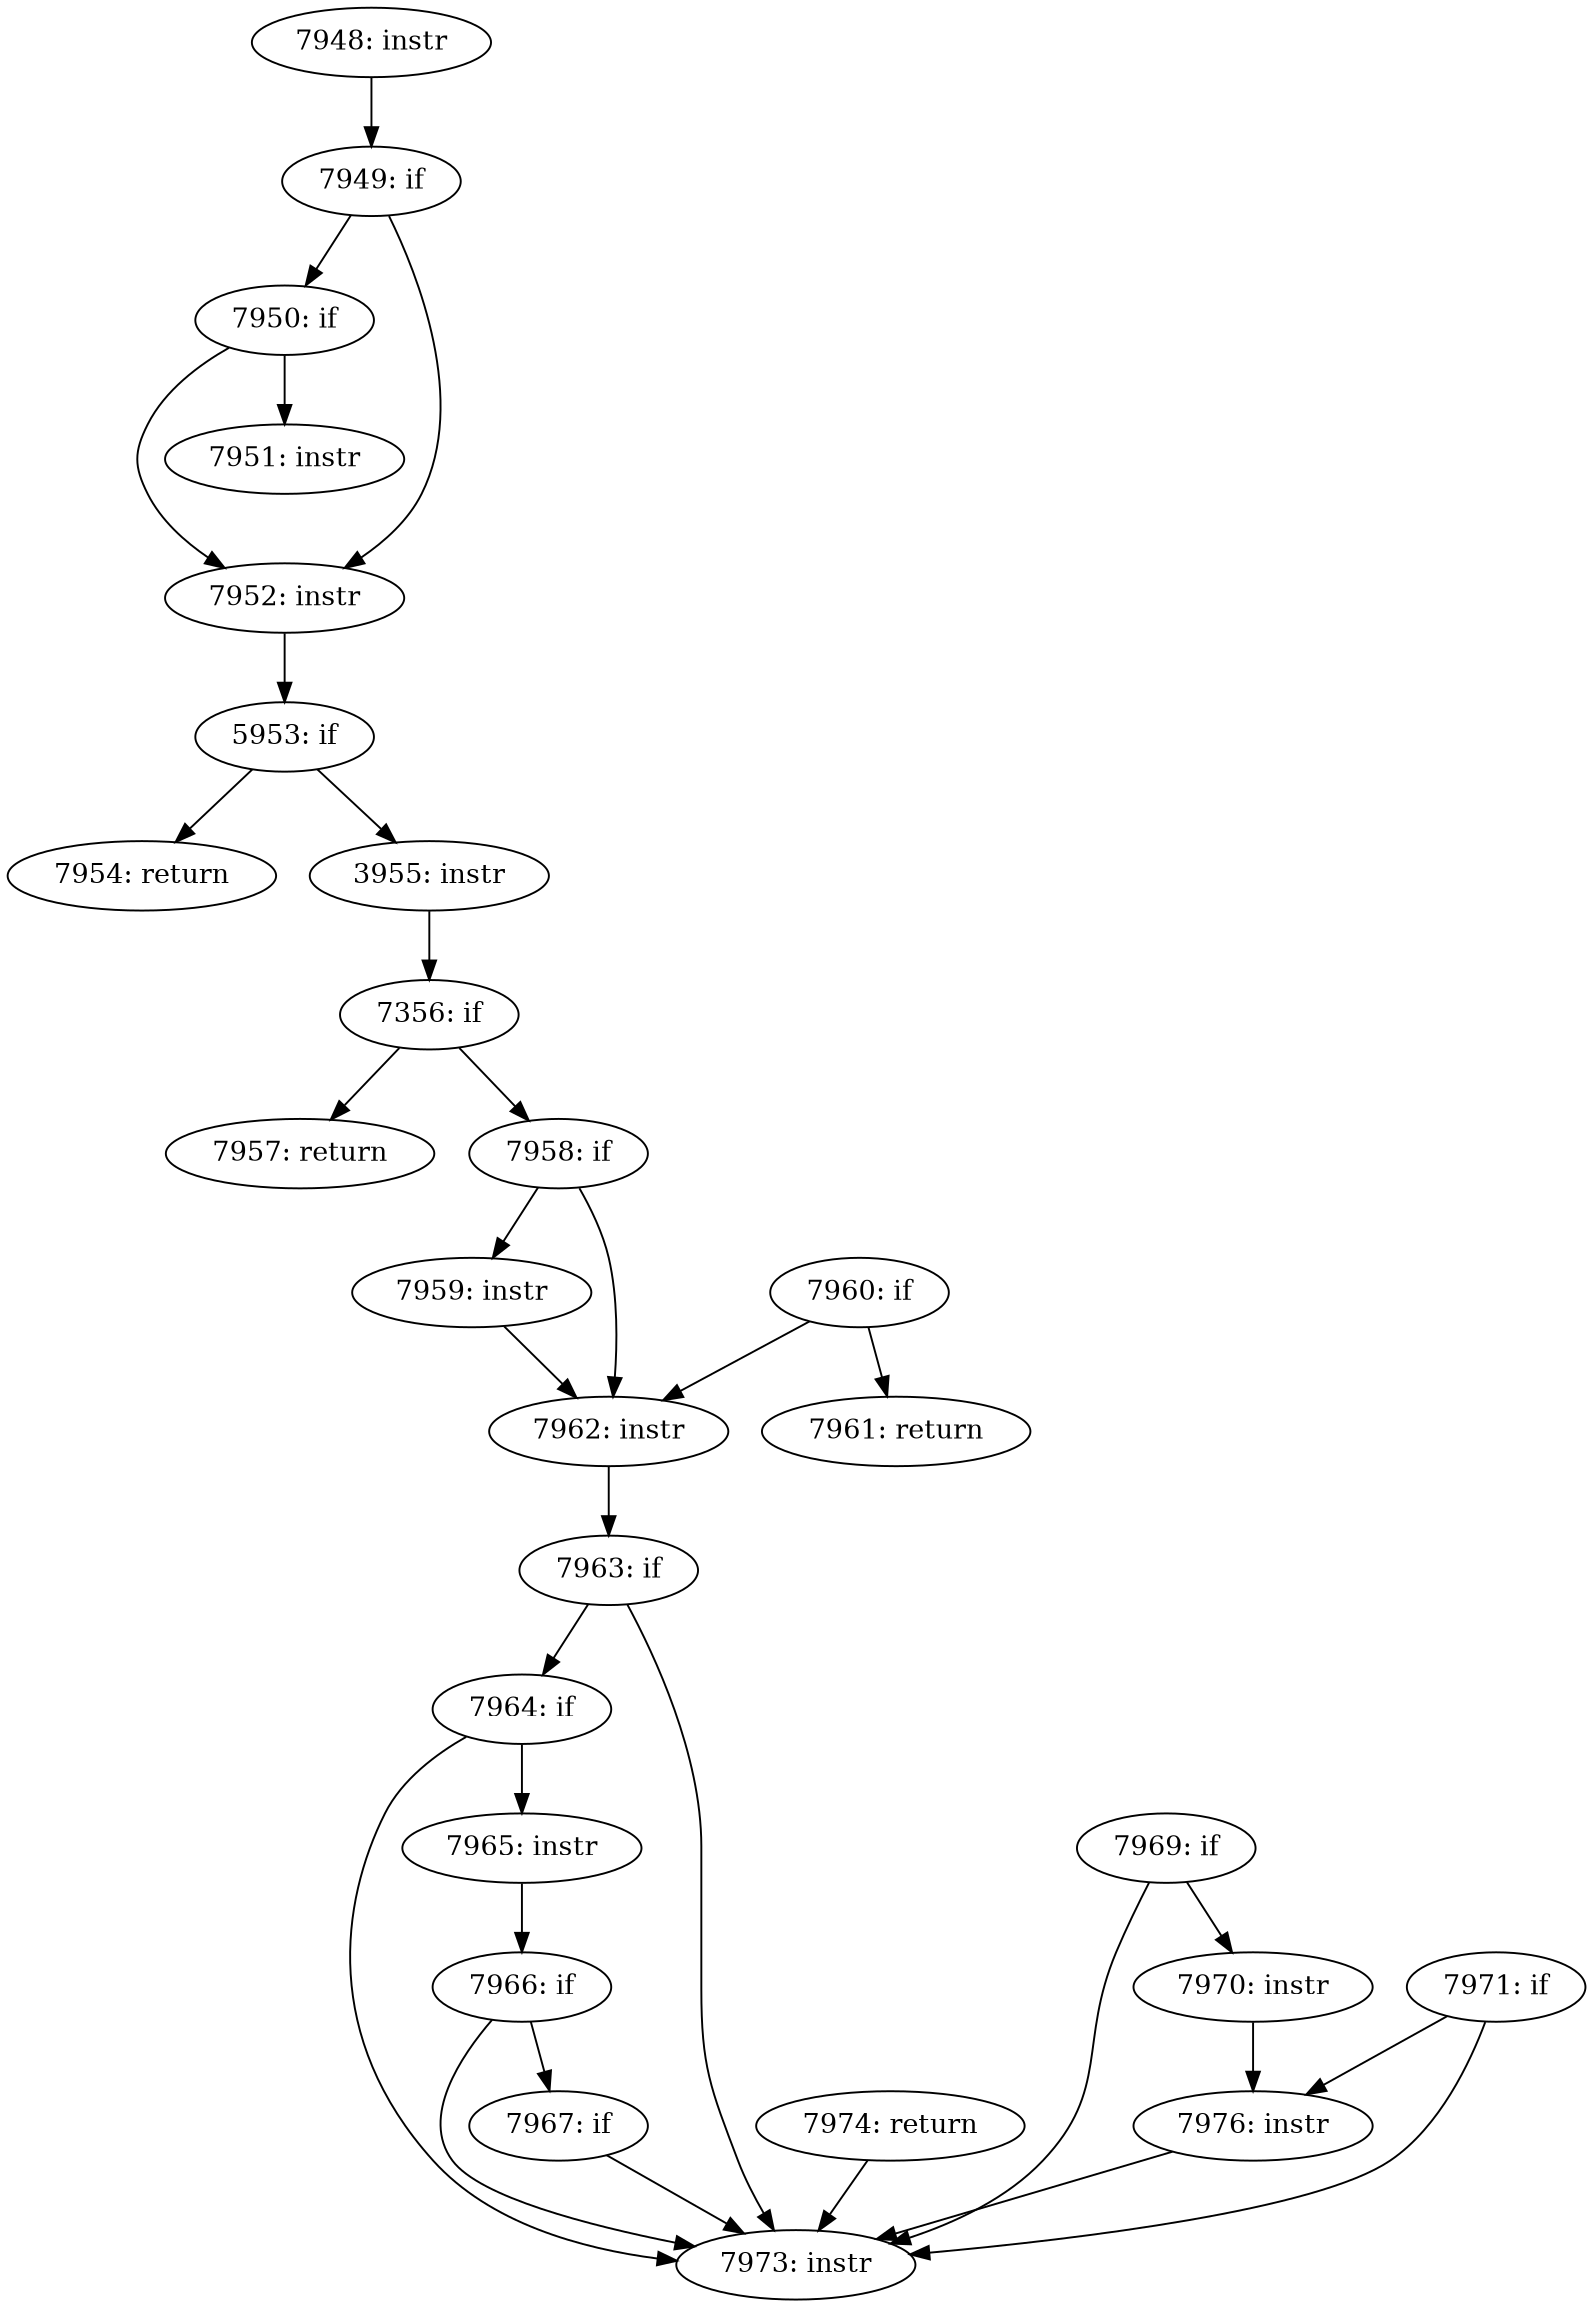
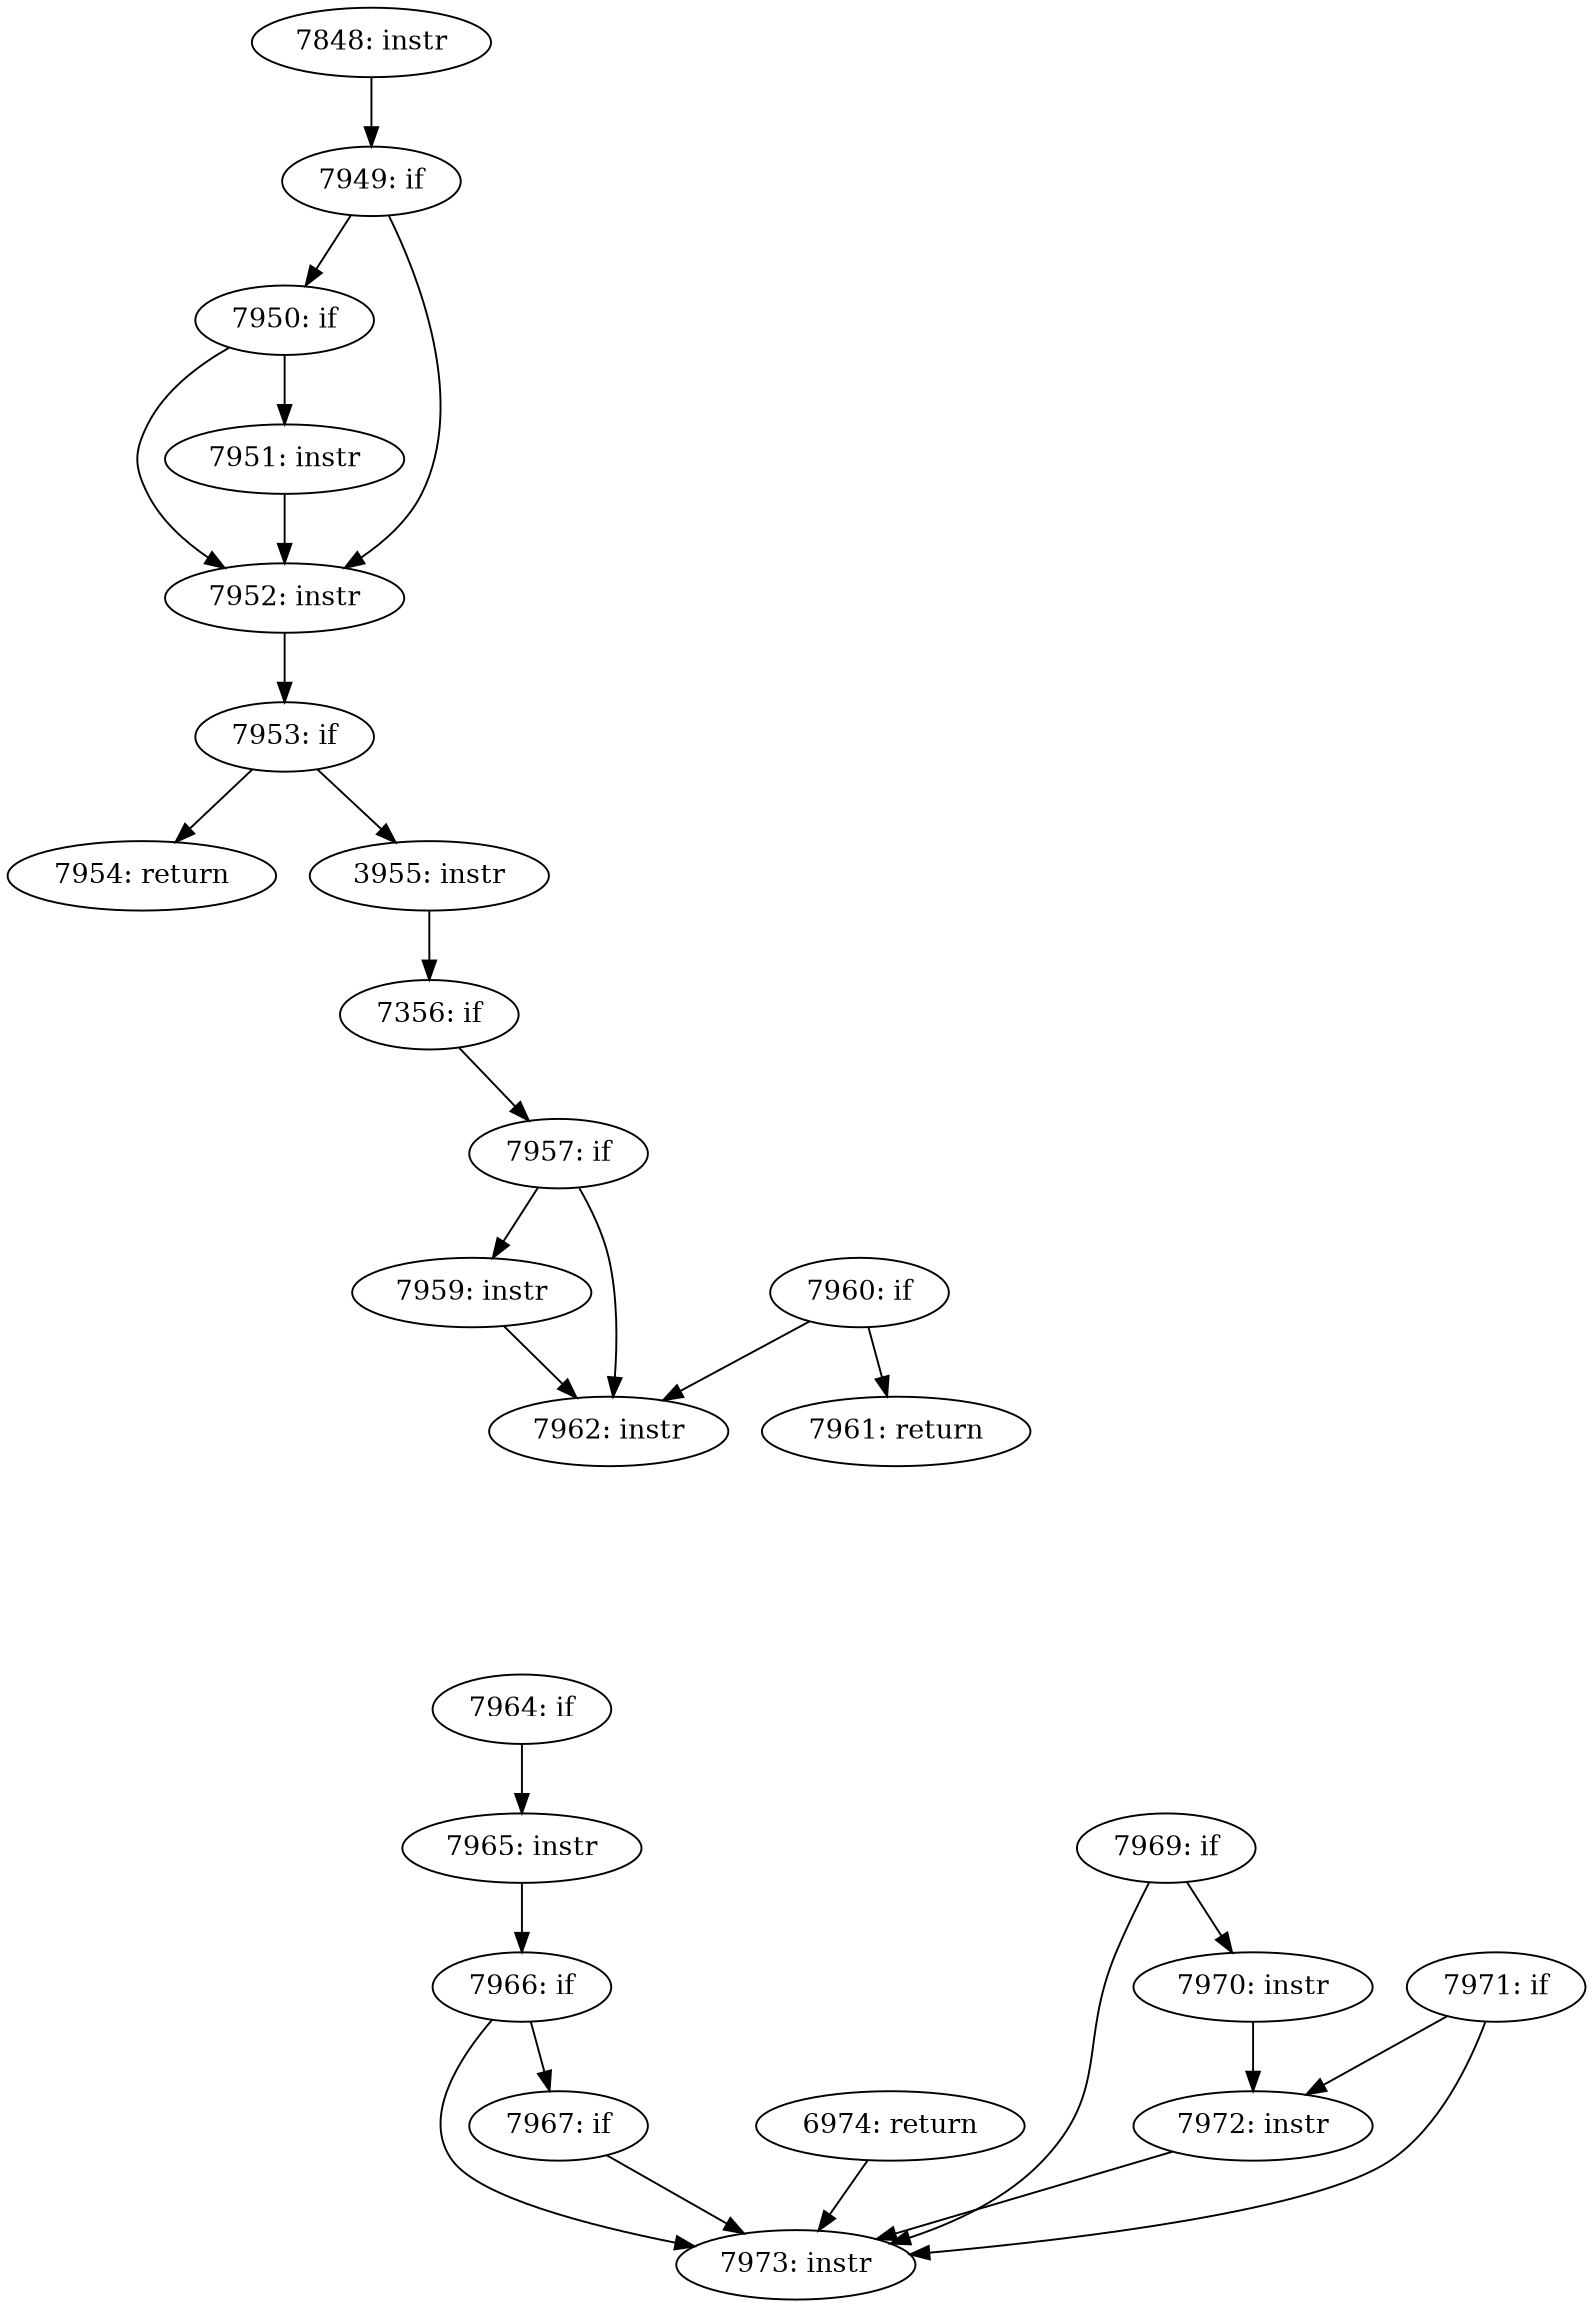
(371, 42) -> (371, 42)
none -> (285, 519)
(285, 737) -> (285, 737)
(300, 1154) -> none
(559, 1154) -> (559, 1154)
(609, 1570) -> none
(370, 2061) -> none
(890, 2126) -> (890, 2126)
(1253, 2126) -> (1253, 2126)
